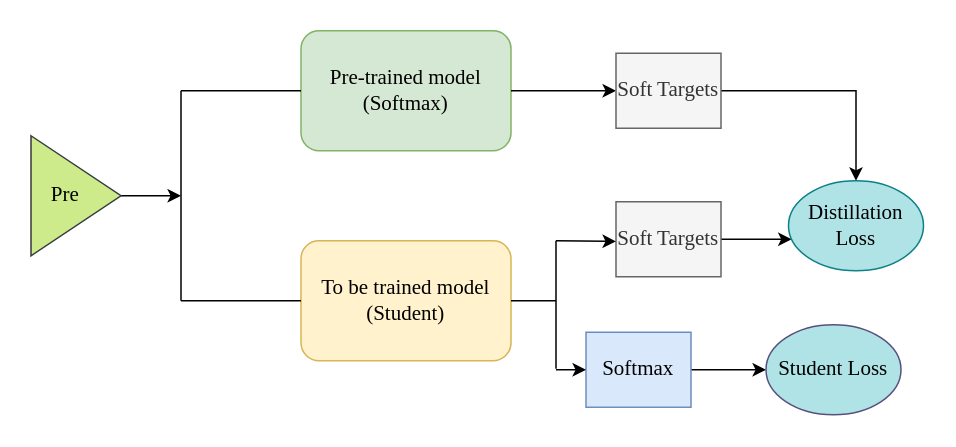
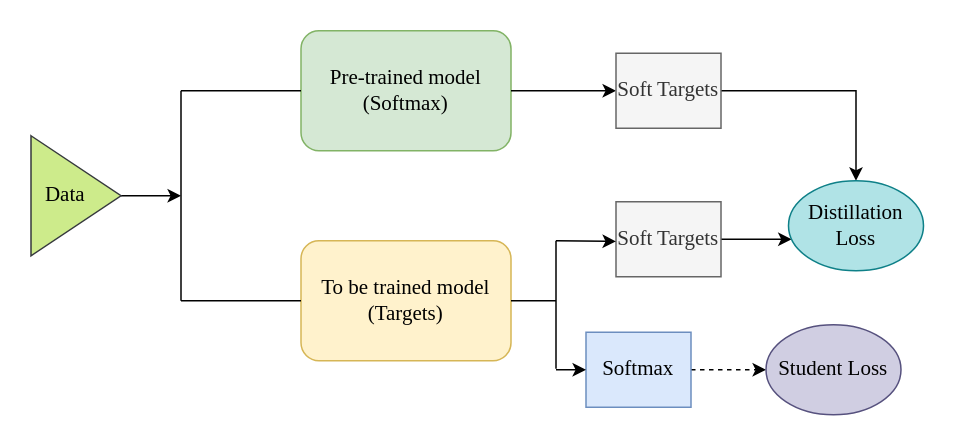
(76, 196) -> (76, 196)
(406, 301) -> (406, 301)
(724, 370) -> (724, 370)
(833, 370) -> (833, 370)
